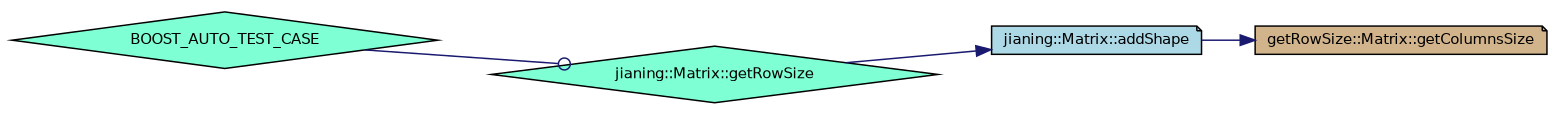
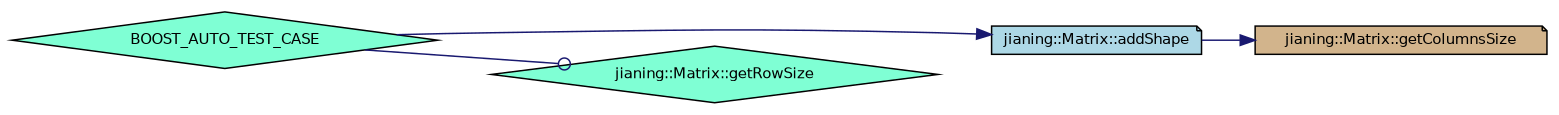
(1401, 40) -> (1401, 40)
(911, 57) -> (687, 30)
